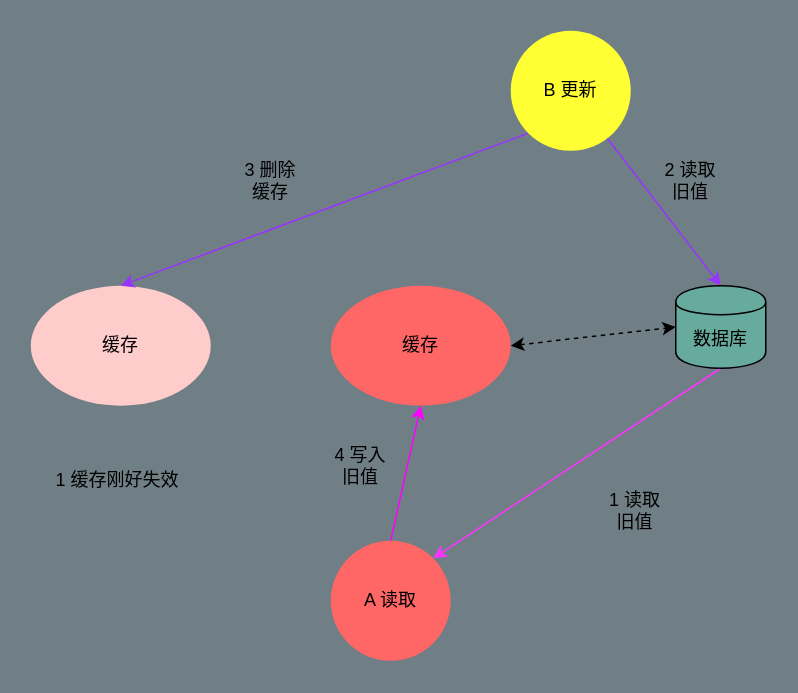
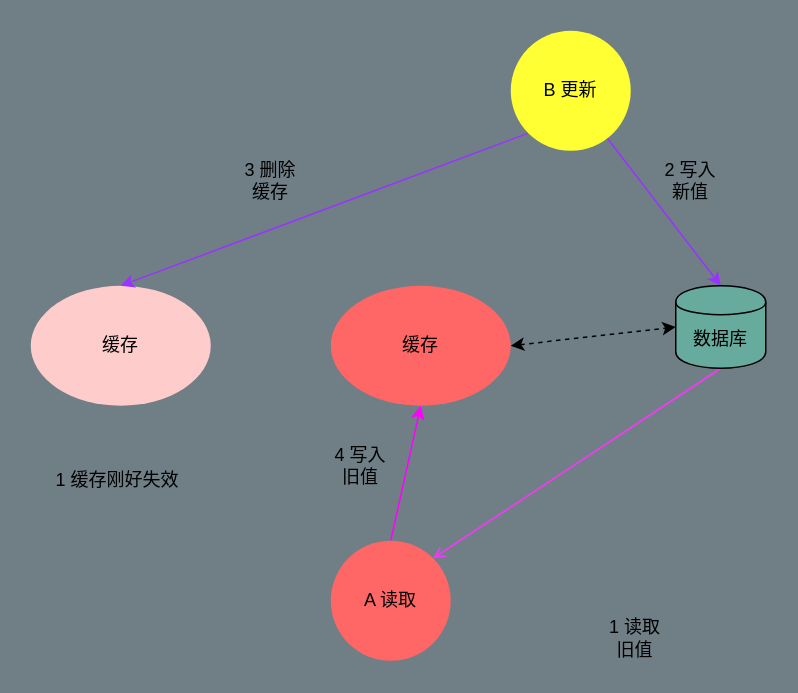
(691, 181) -> (691, 181)
(635, 511) -> (635, 638)
(443, 552) -> (441, 553)
